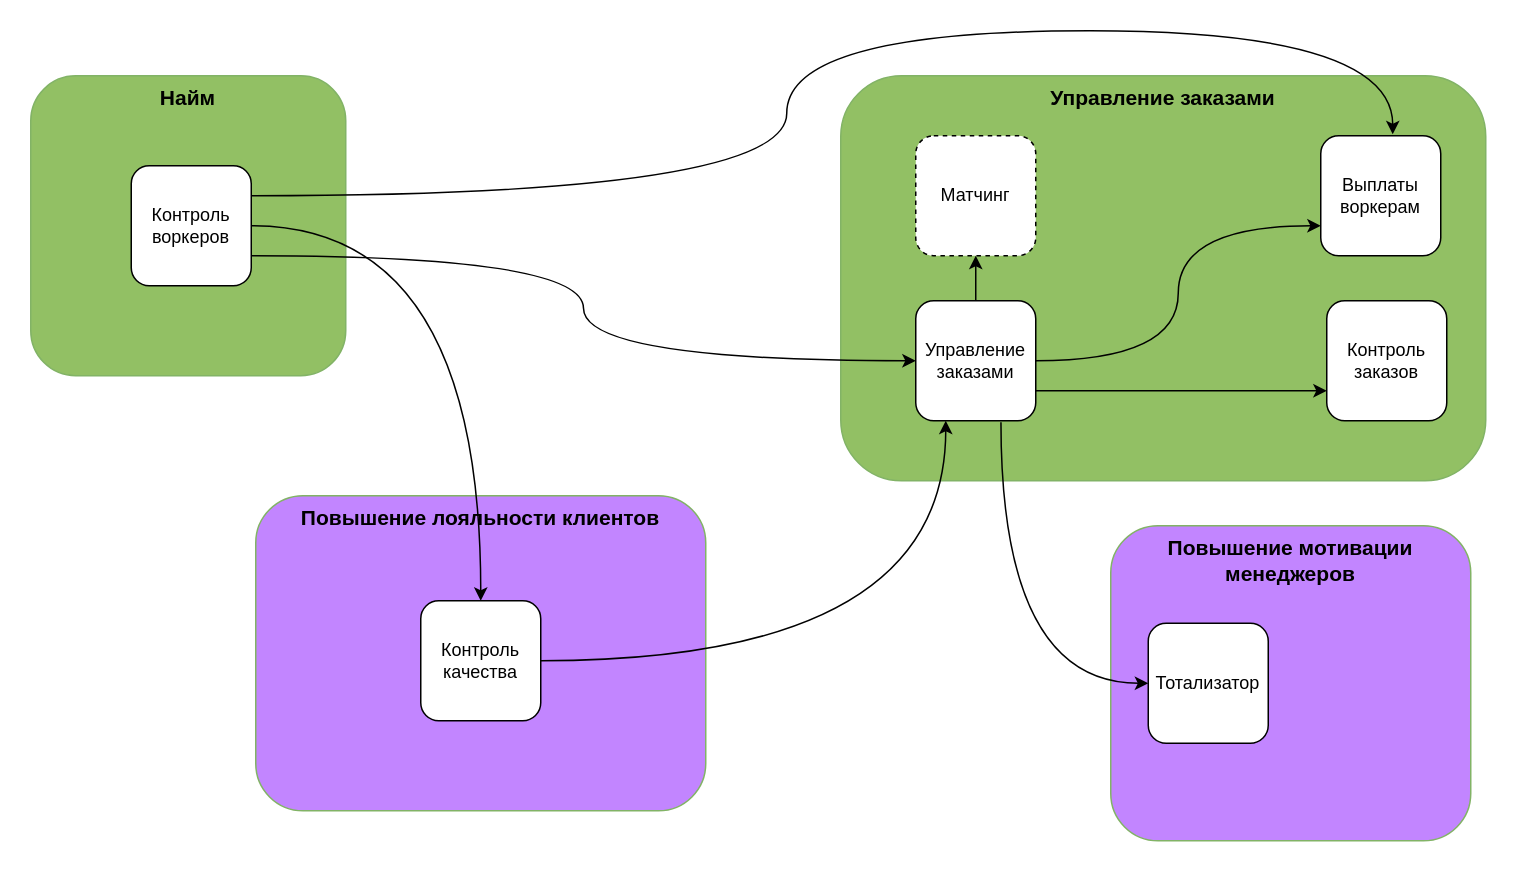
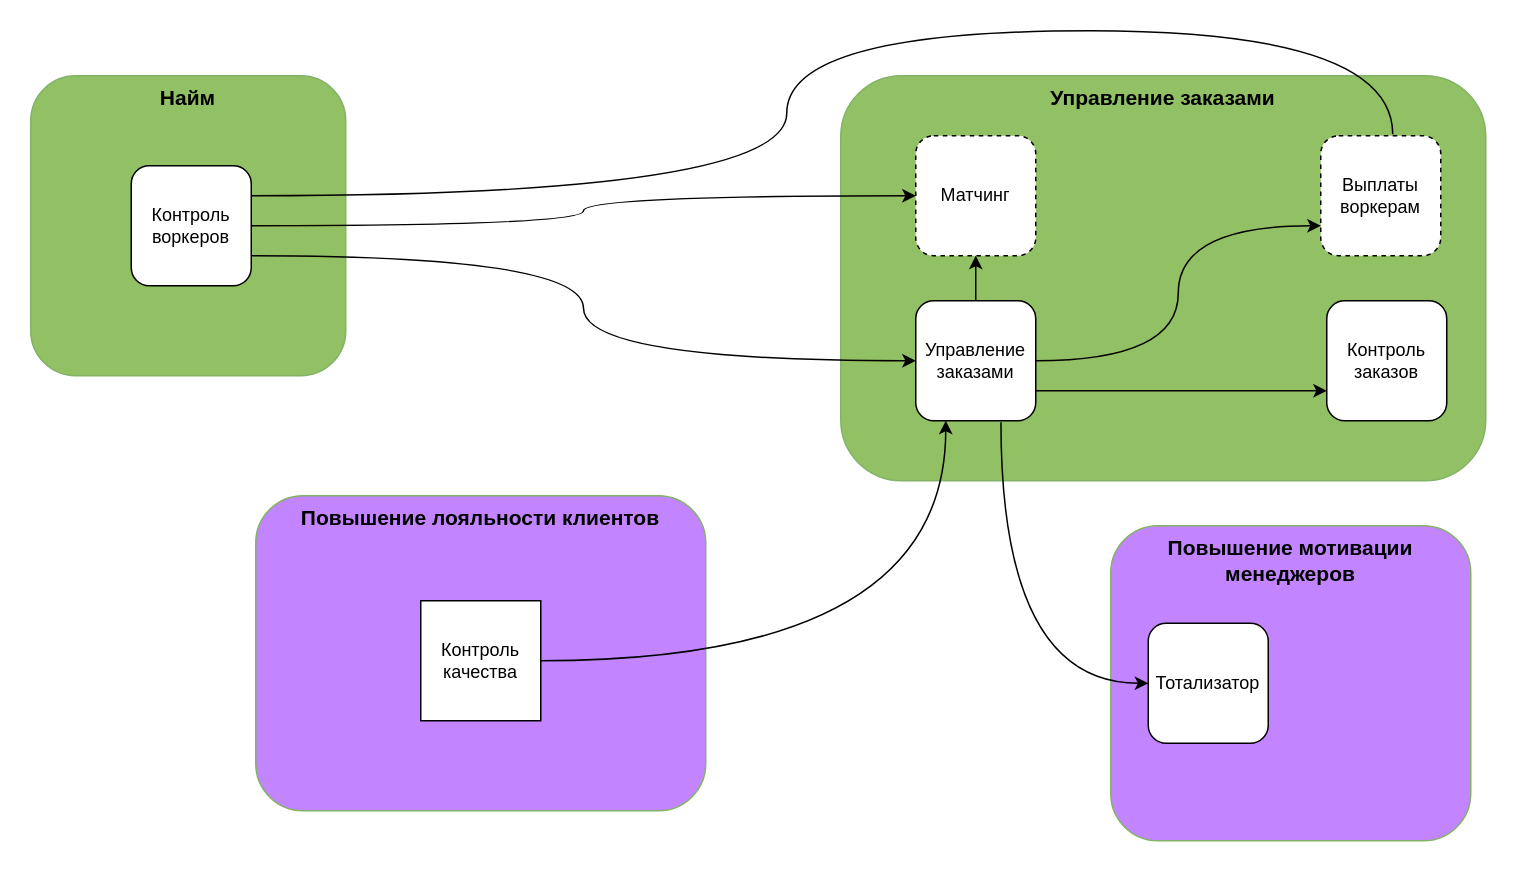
(1318, 55) -> (1320, 58)
(1381, 196) -> (1381, 196)
(445, 361) -> (587, 208)
(481, 661) -> (481, 661)
